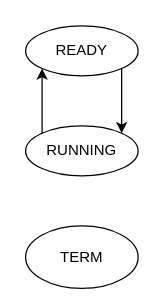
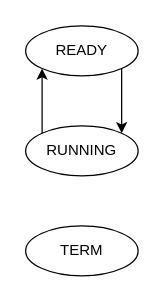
(82, 257) -> (82, 251)
